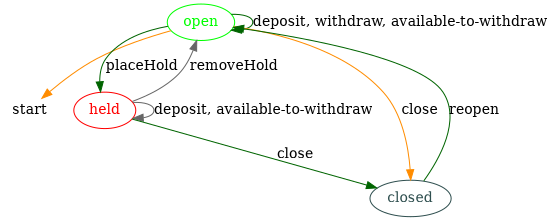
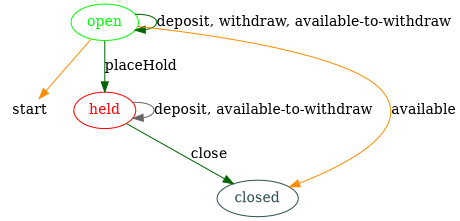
(394, 63) -> none
(169, 83) -> none
(420, 110) -> (424, 110)
